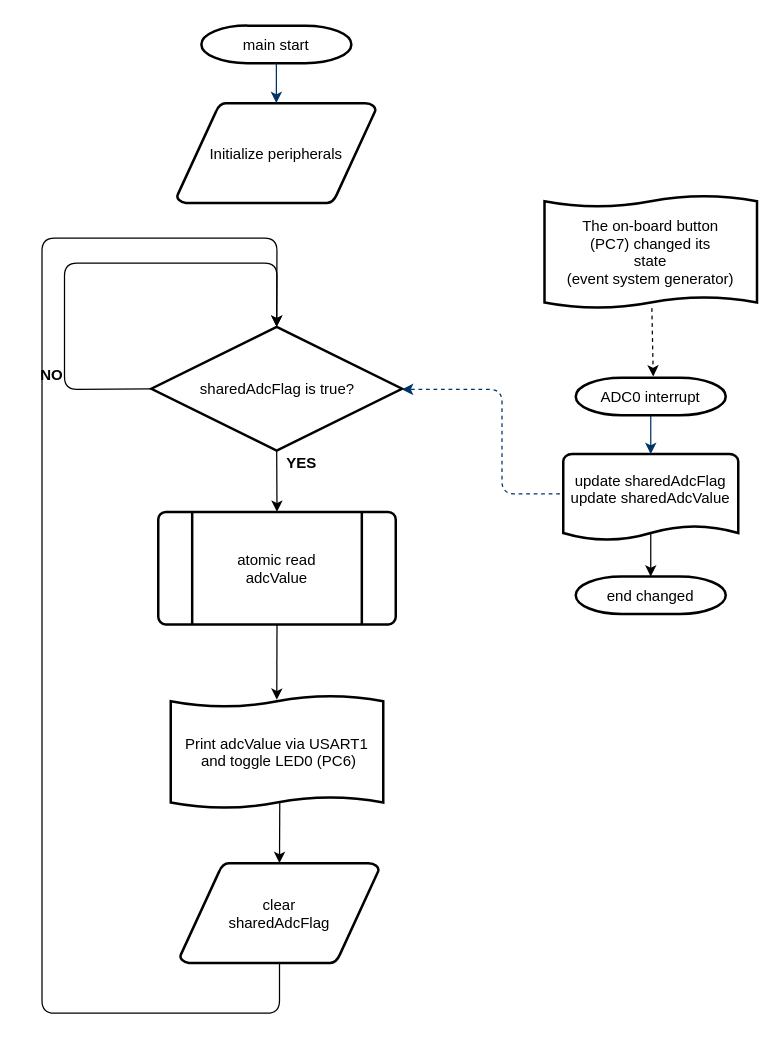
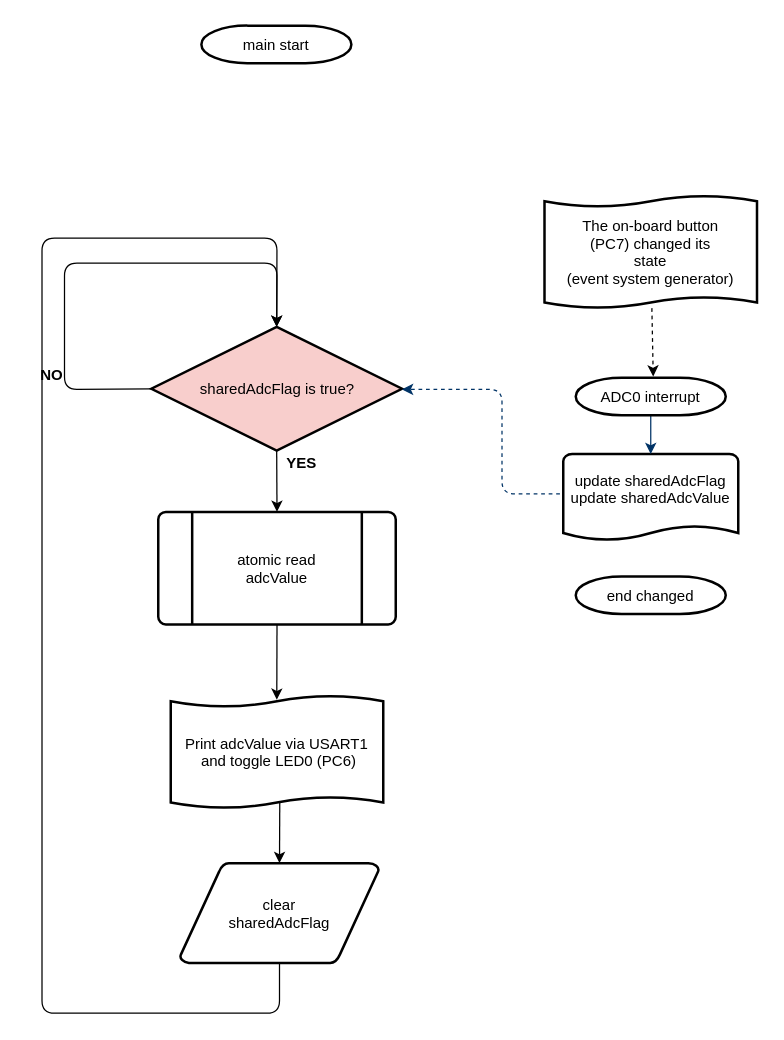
(276, 79) -> none
(276, 153) -> none
(277, 389) -> (277, 389)
(651, 550) -> none
